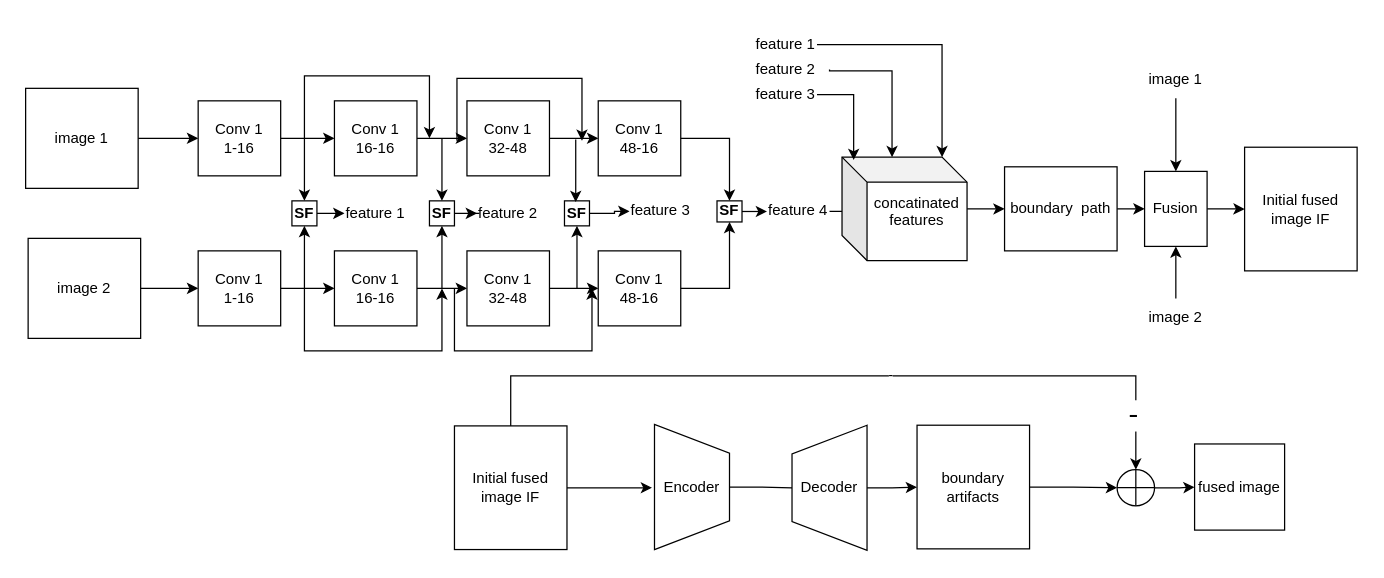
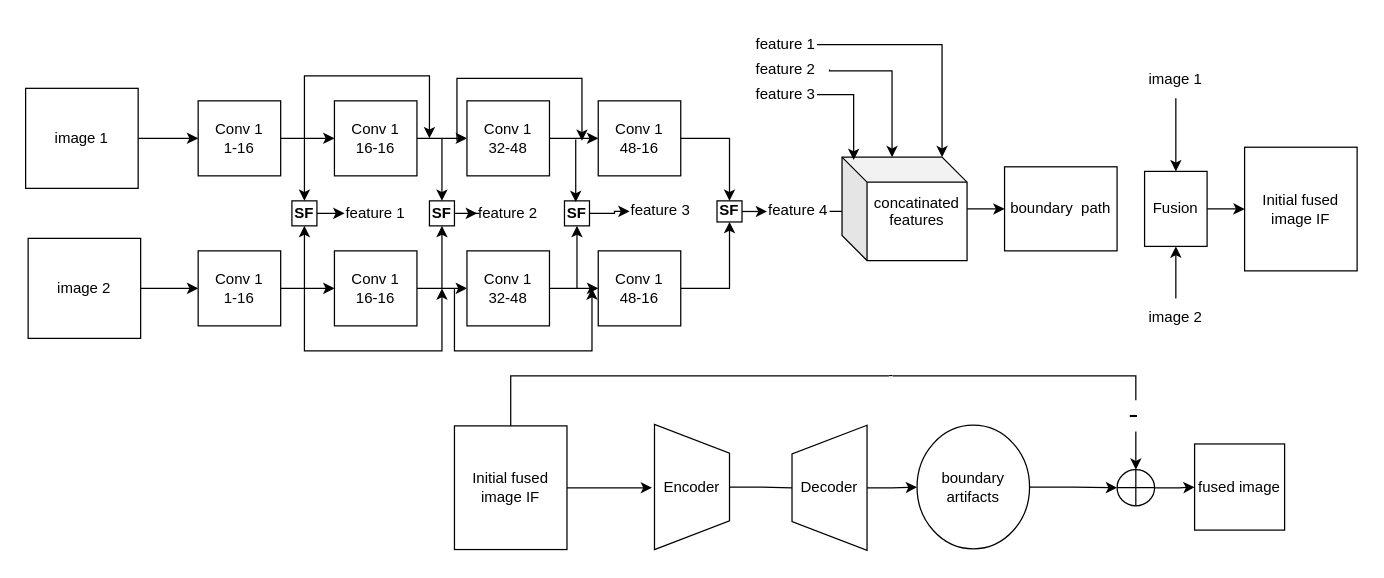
(1135, 209) -> none
(973, 487) -> (973, 487)
